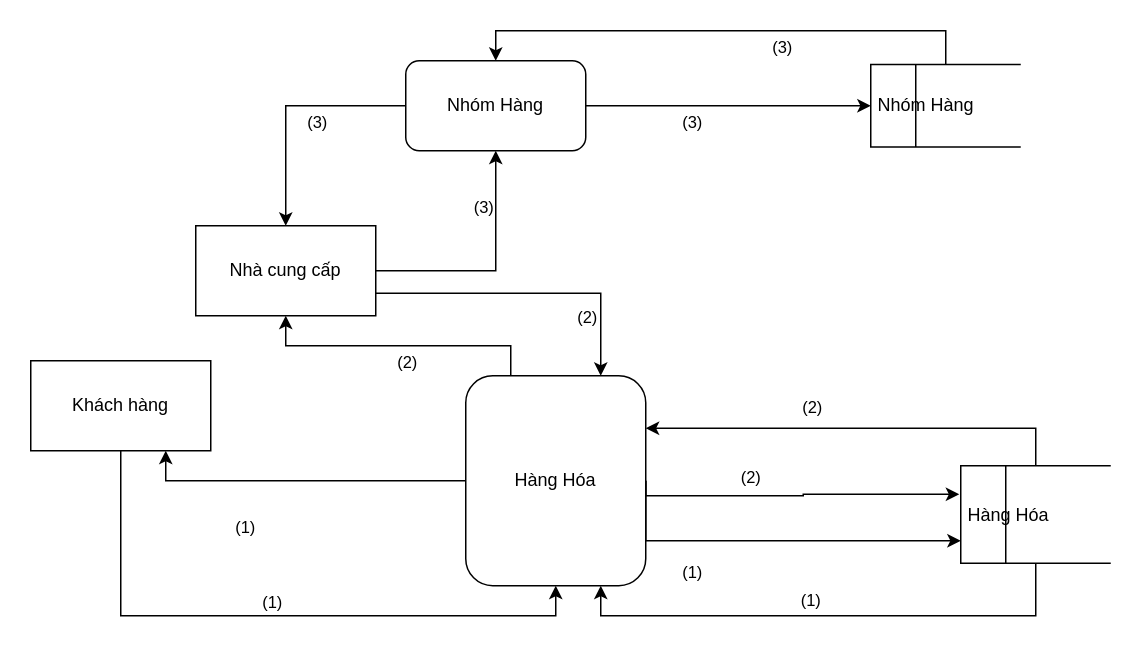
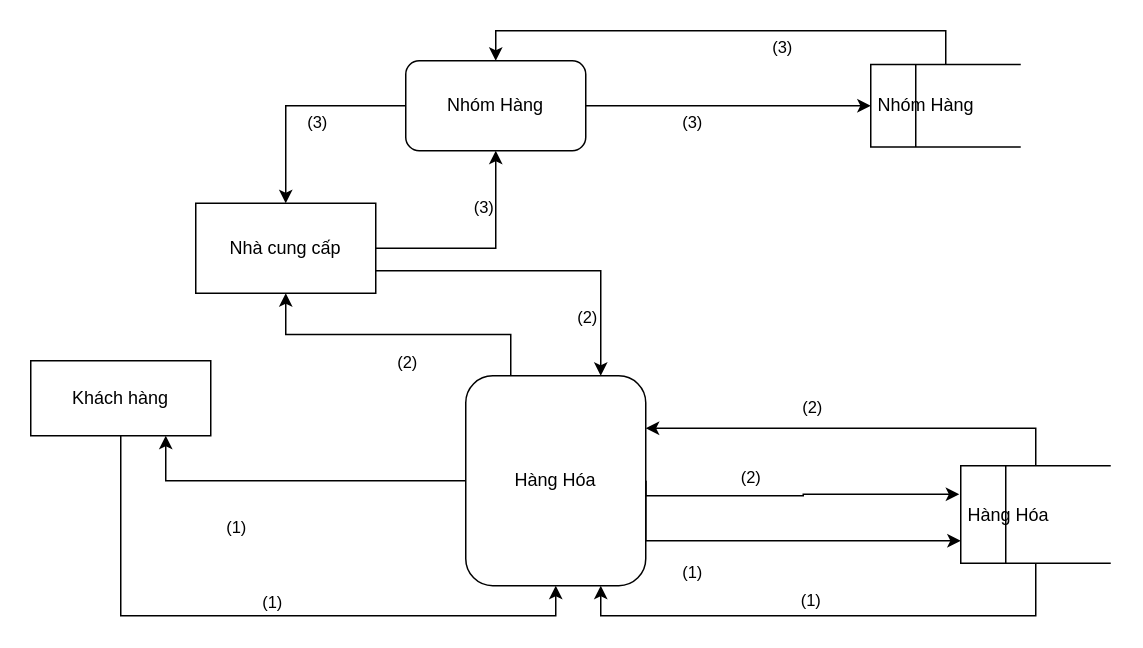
(286, 271) -> (286, 248)
(121, 406) -> (121, 398)
